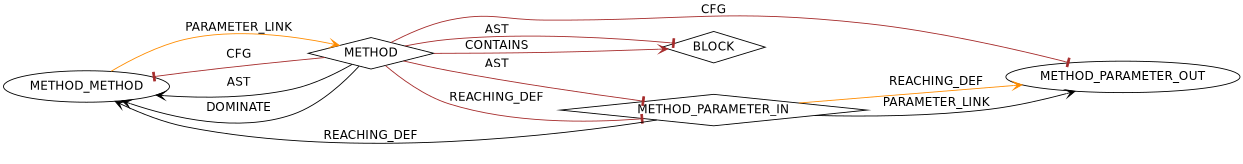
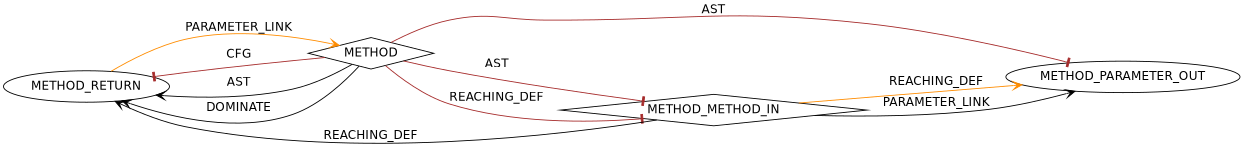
(714, 10) -> (714, 10)
(714, 47) -> none
(86, 86) -> (86, 86)
(714, 110) -> (714, 110)
